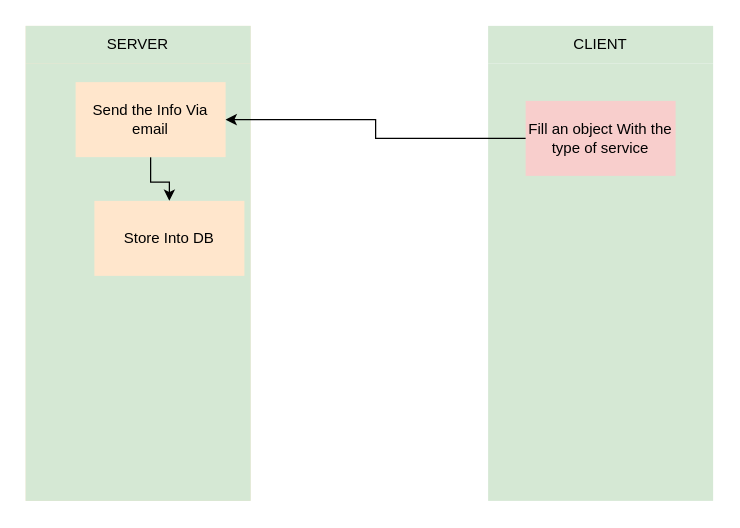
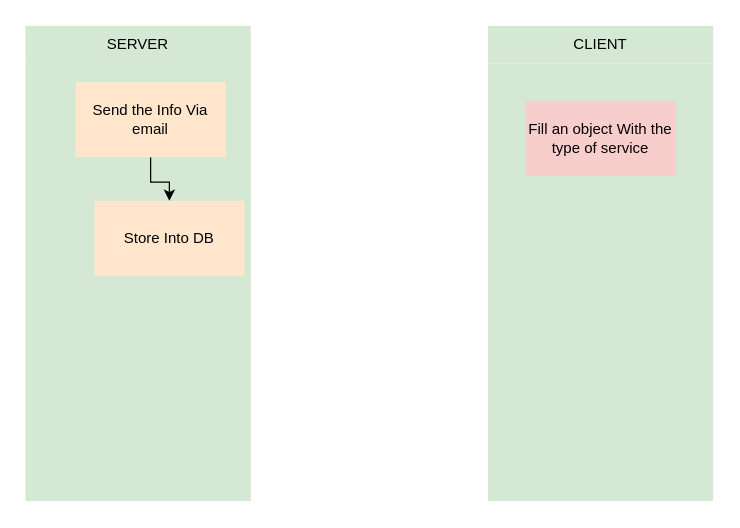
(376, 133) -> none
